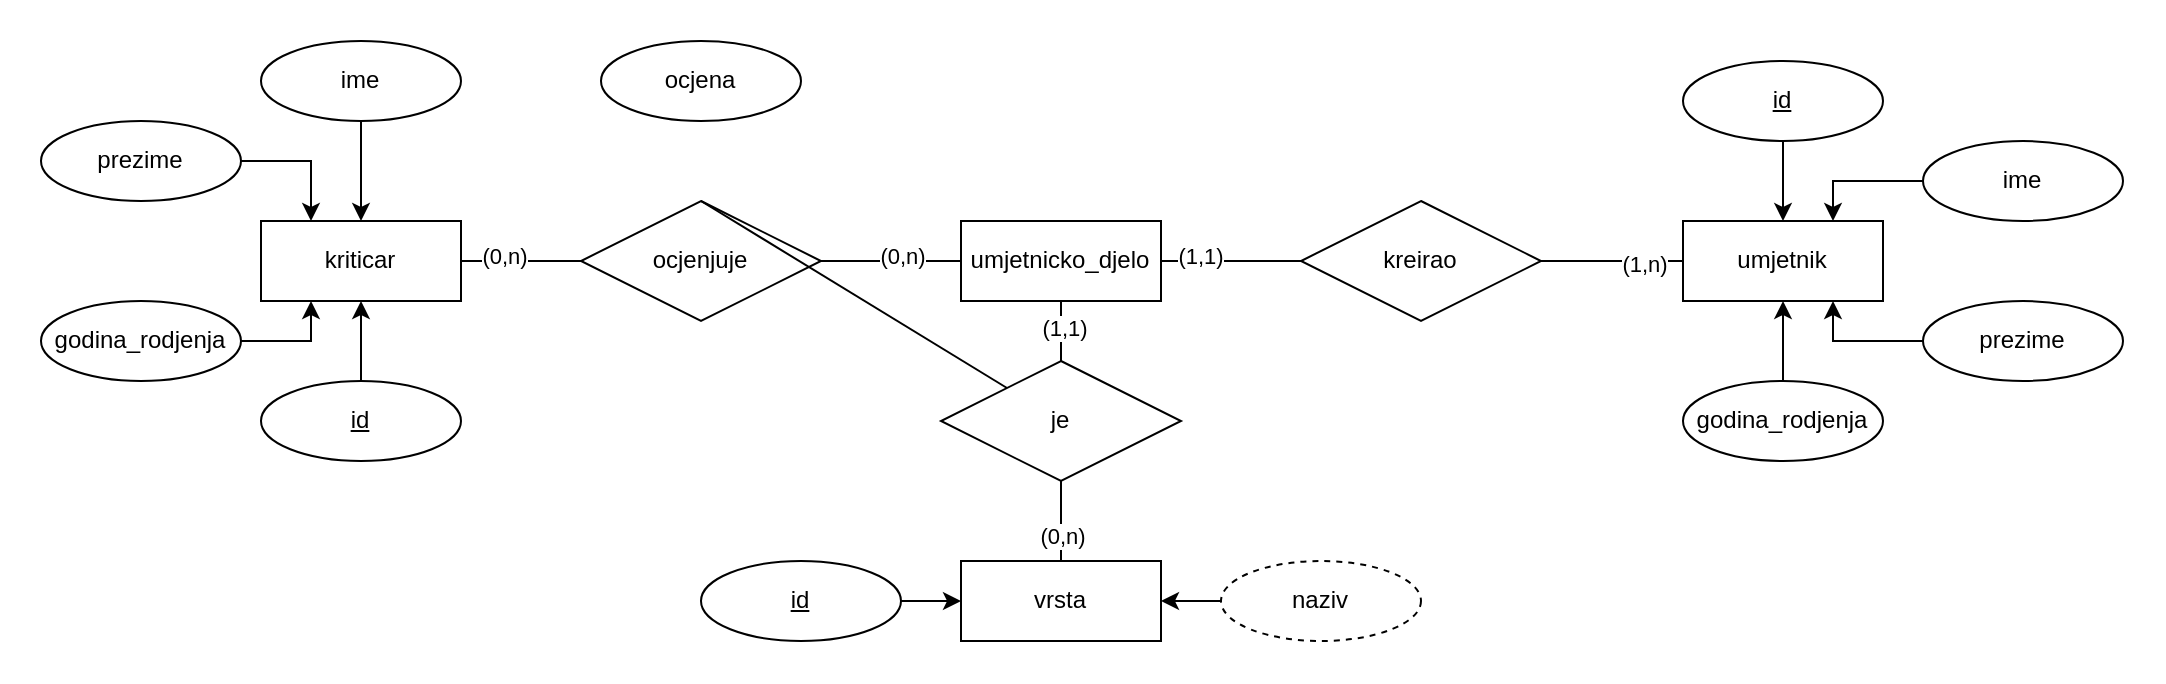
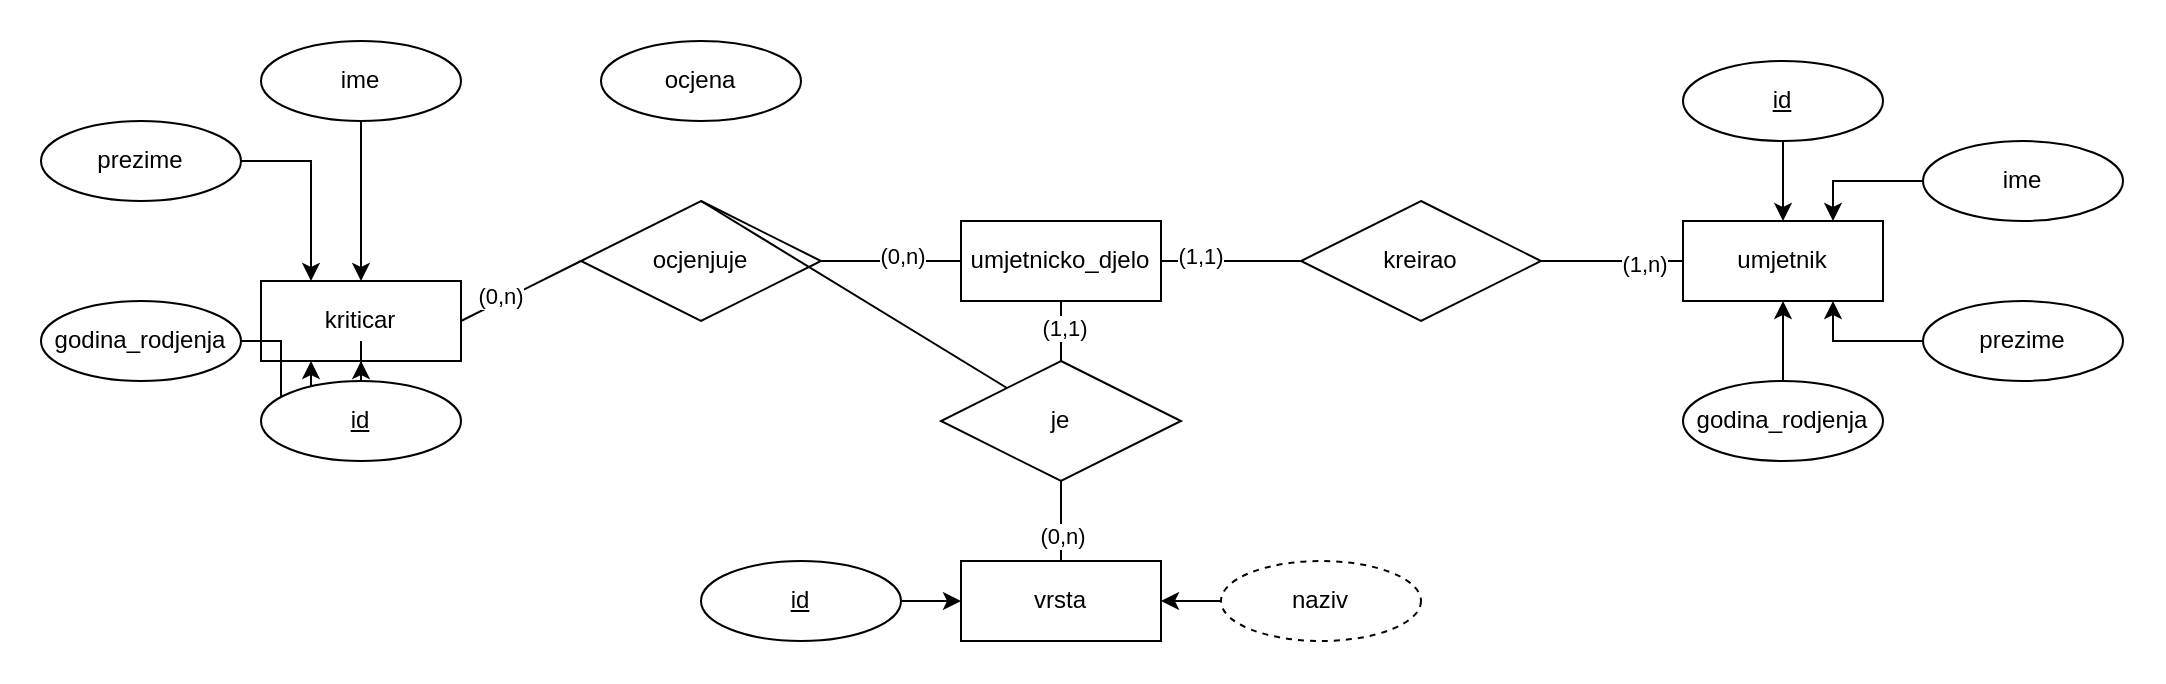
(361, 261) -> (361, 321)
